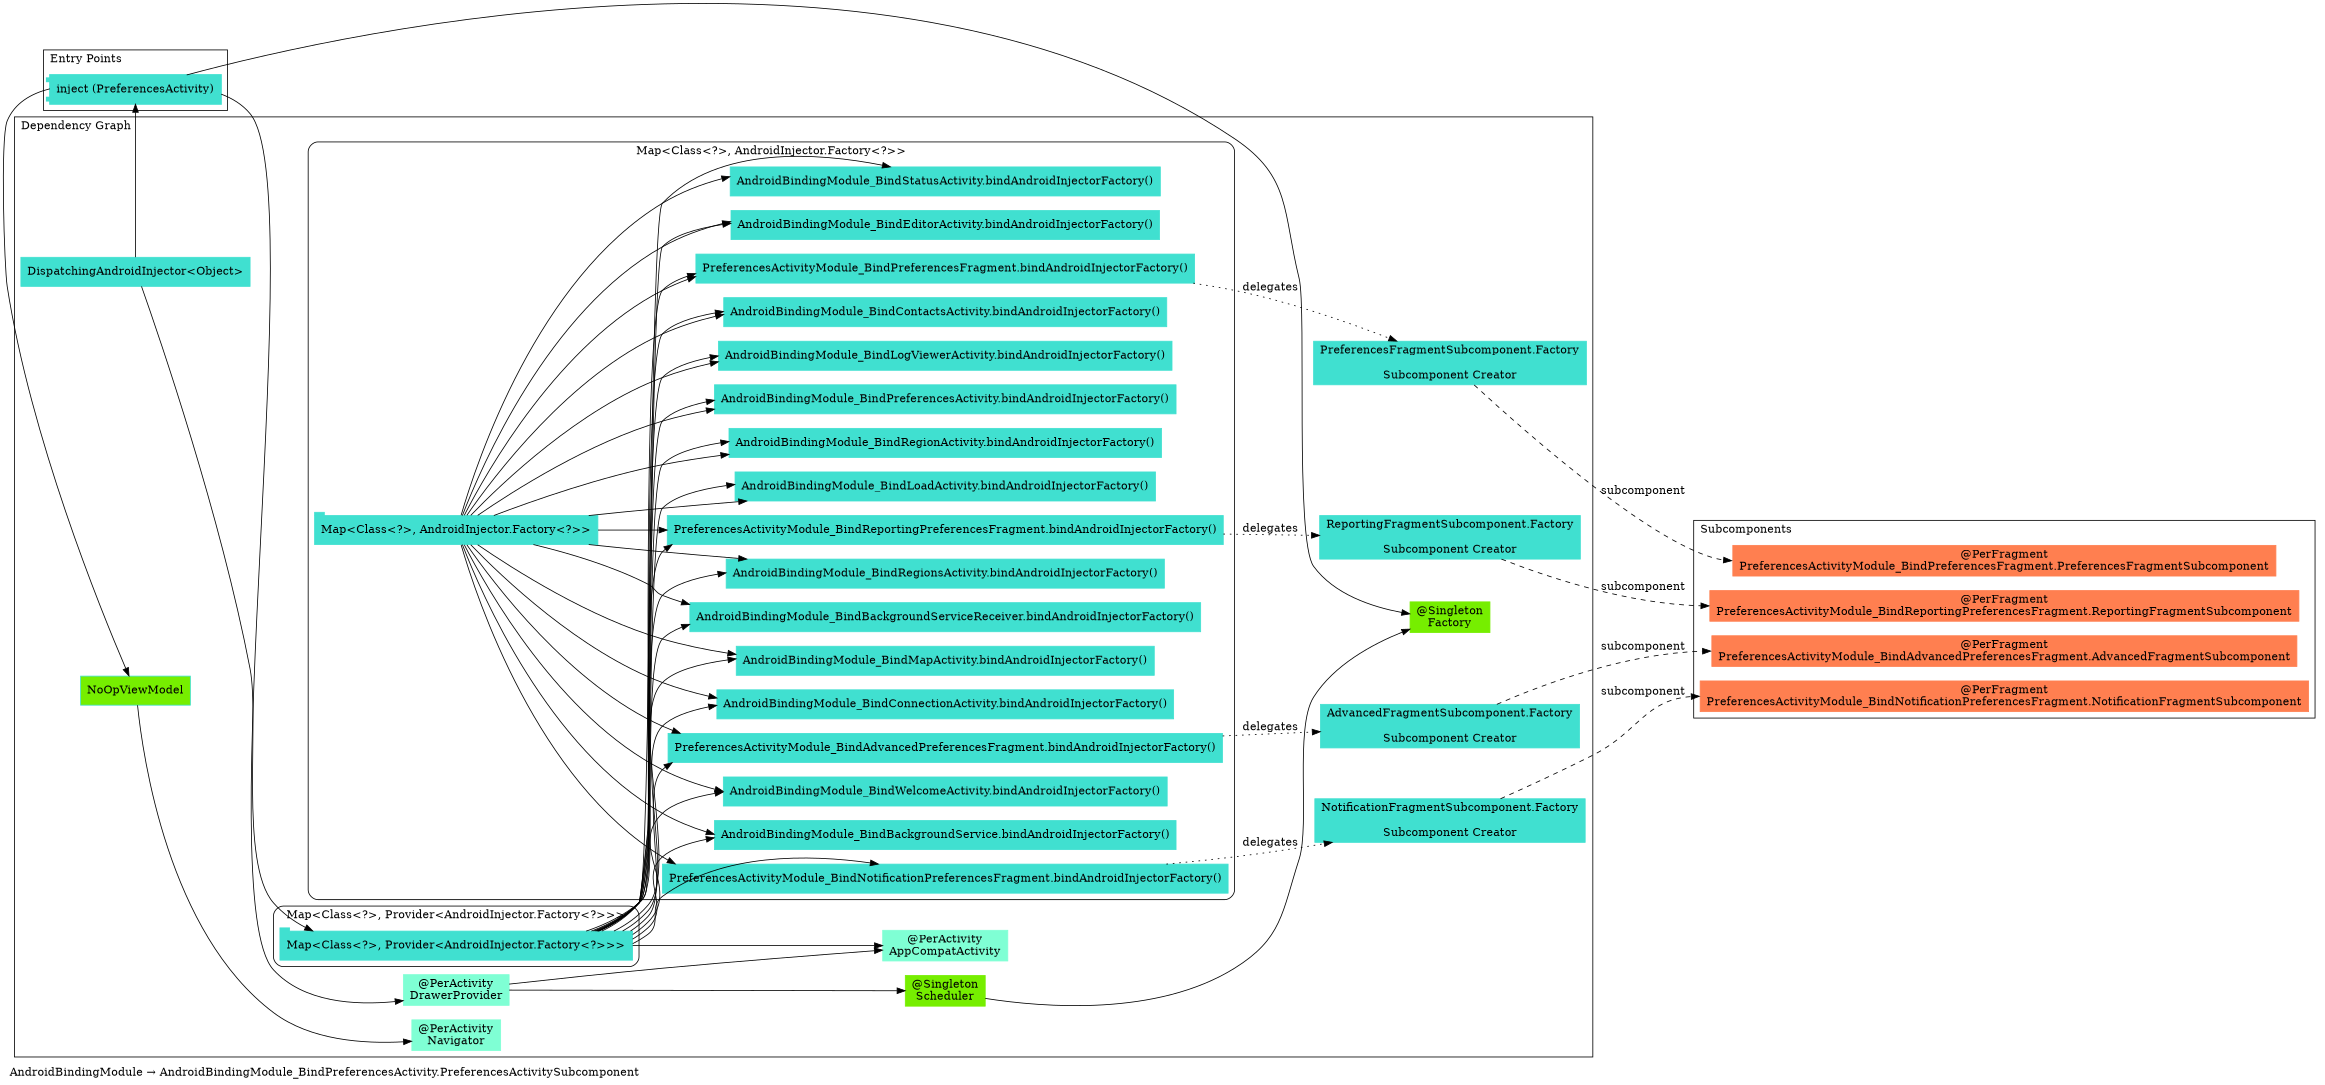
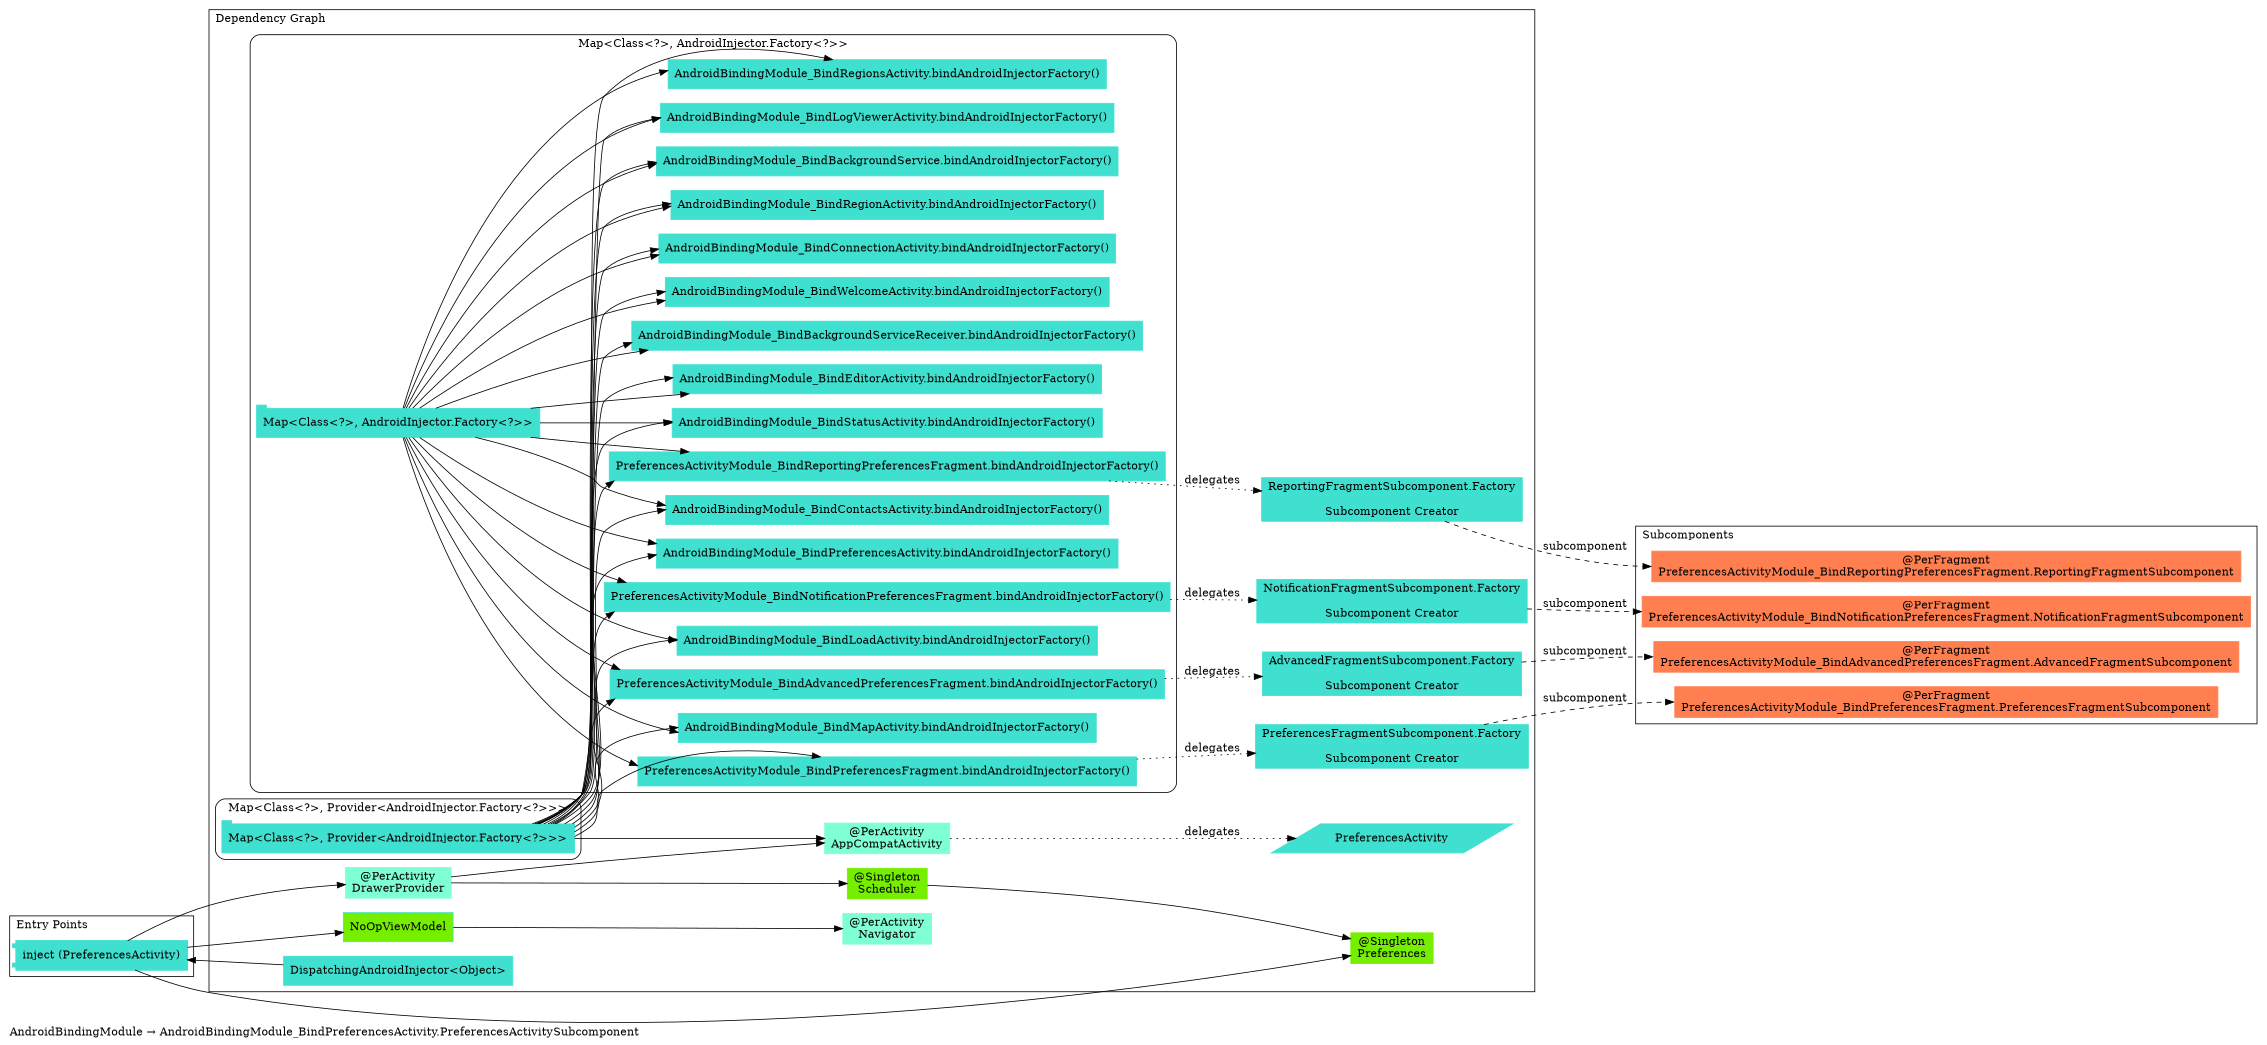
(238, 610) -> none
(1450, 617) -> (1392, 948)
none -> (1392, 838)
